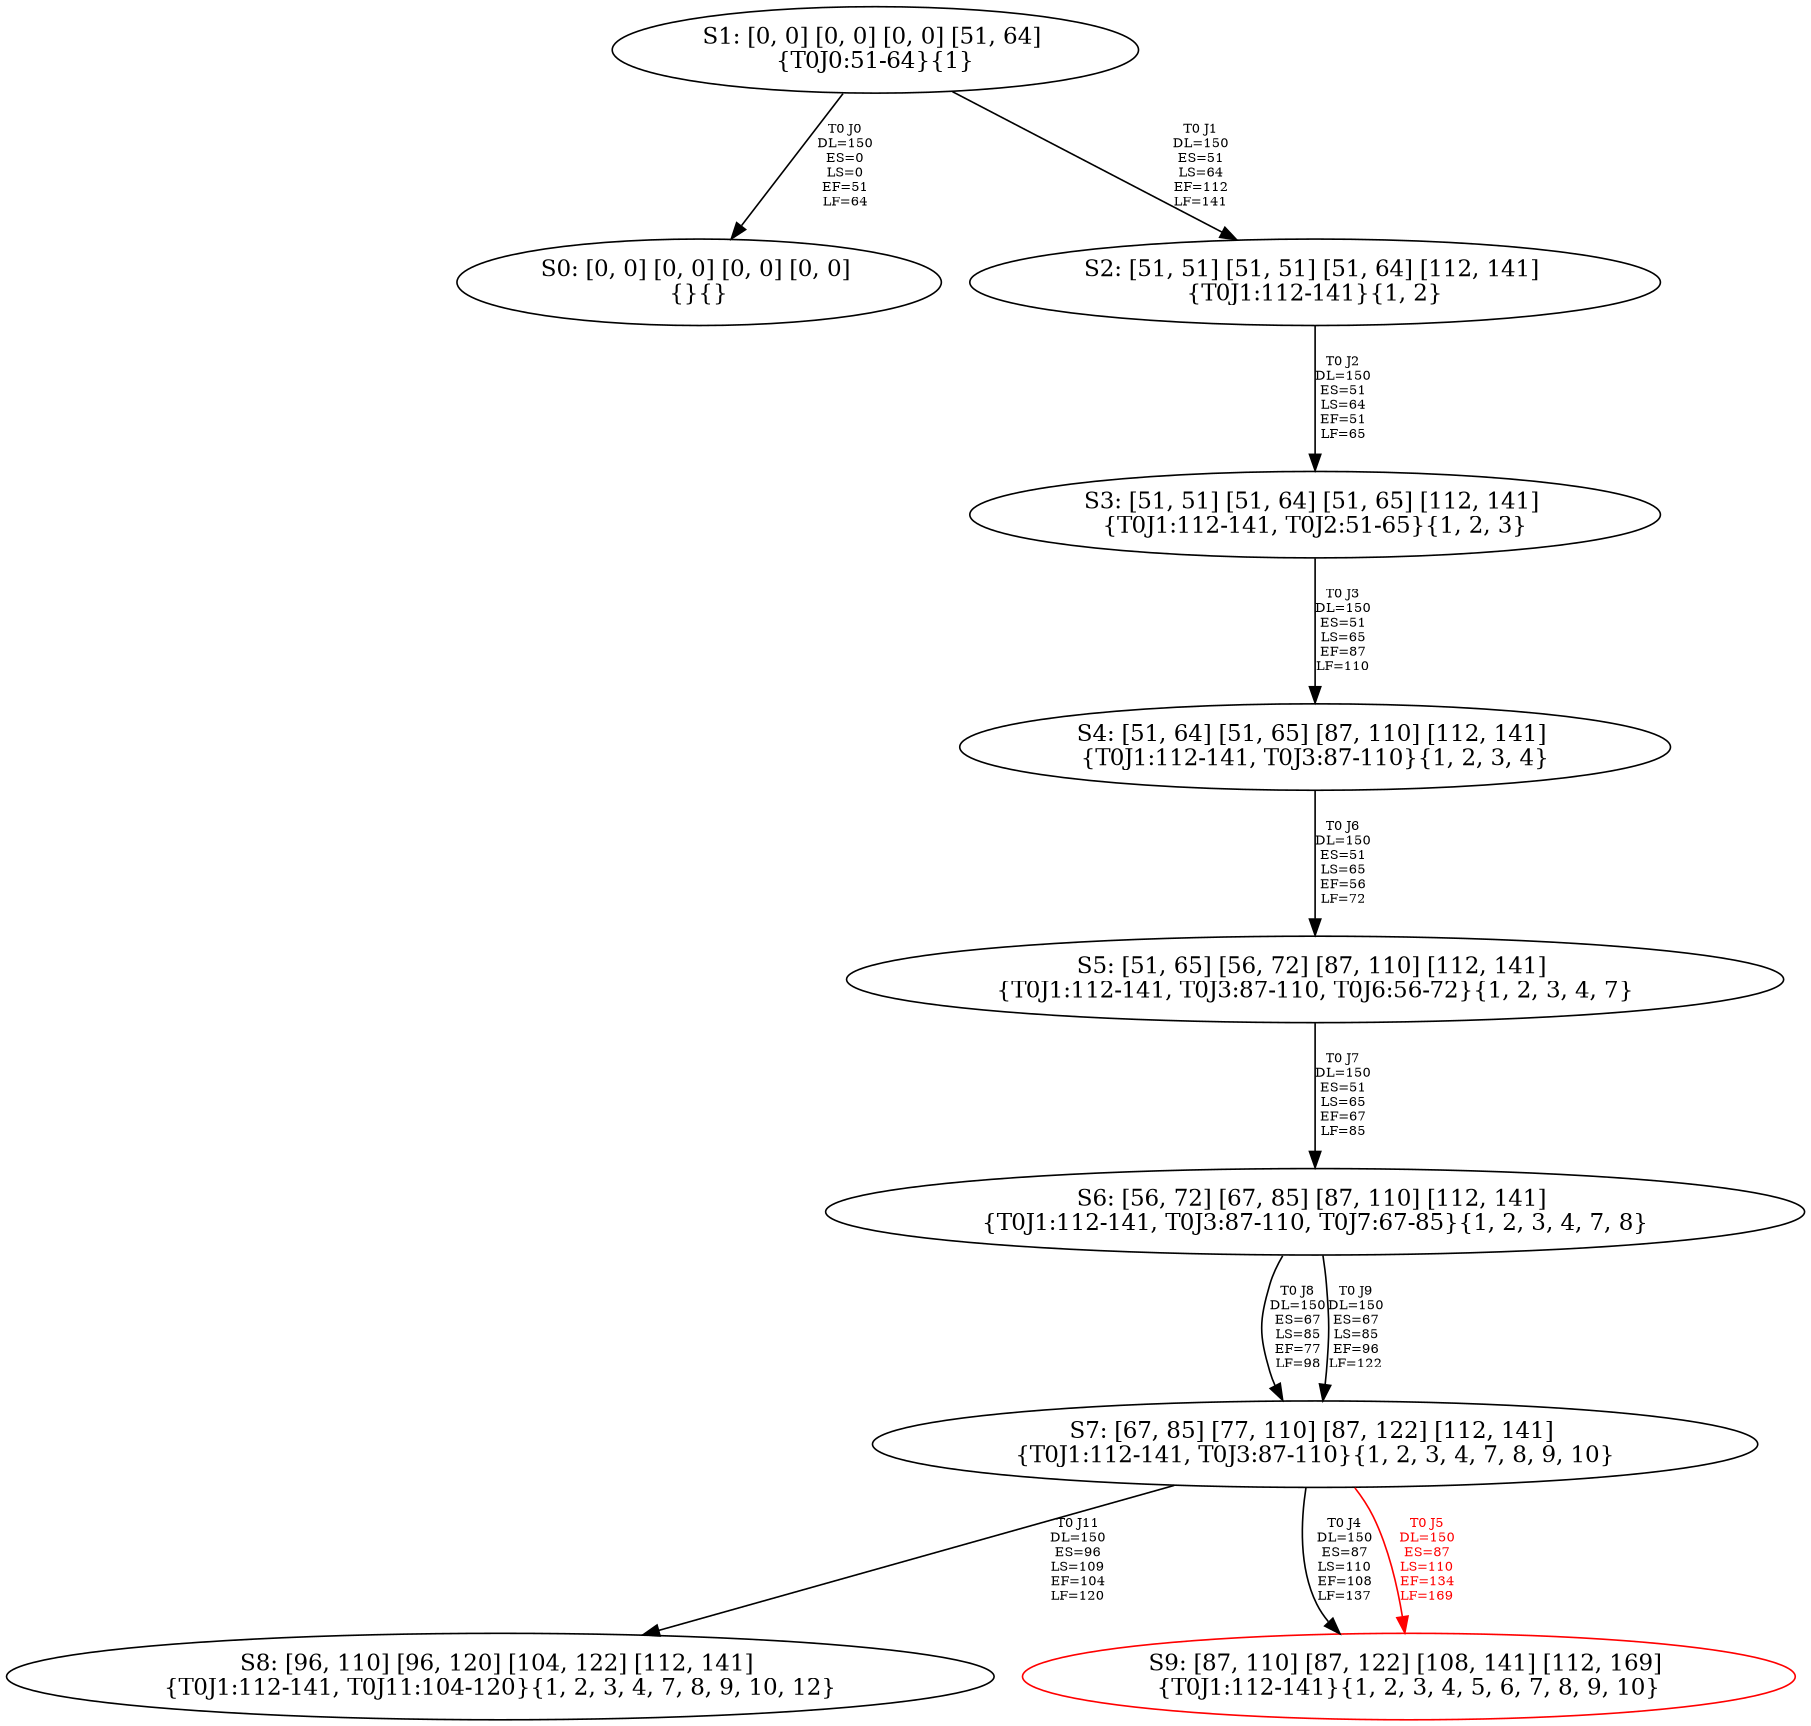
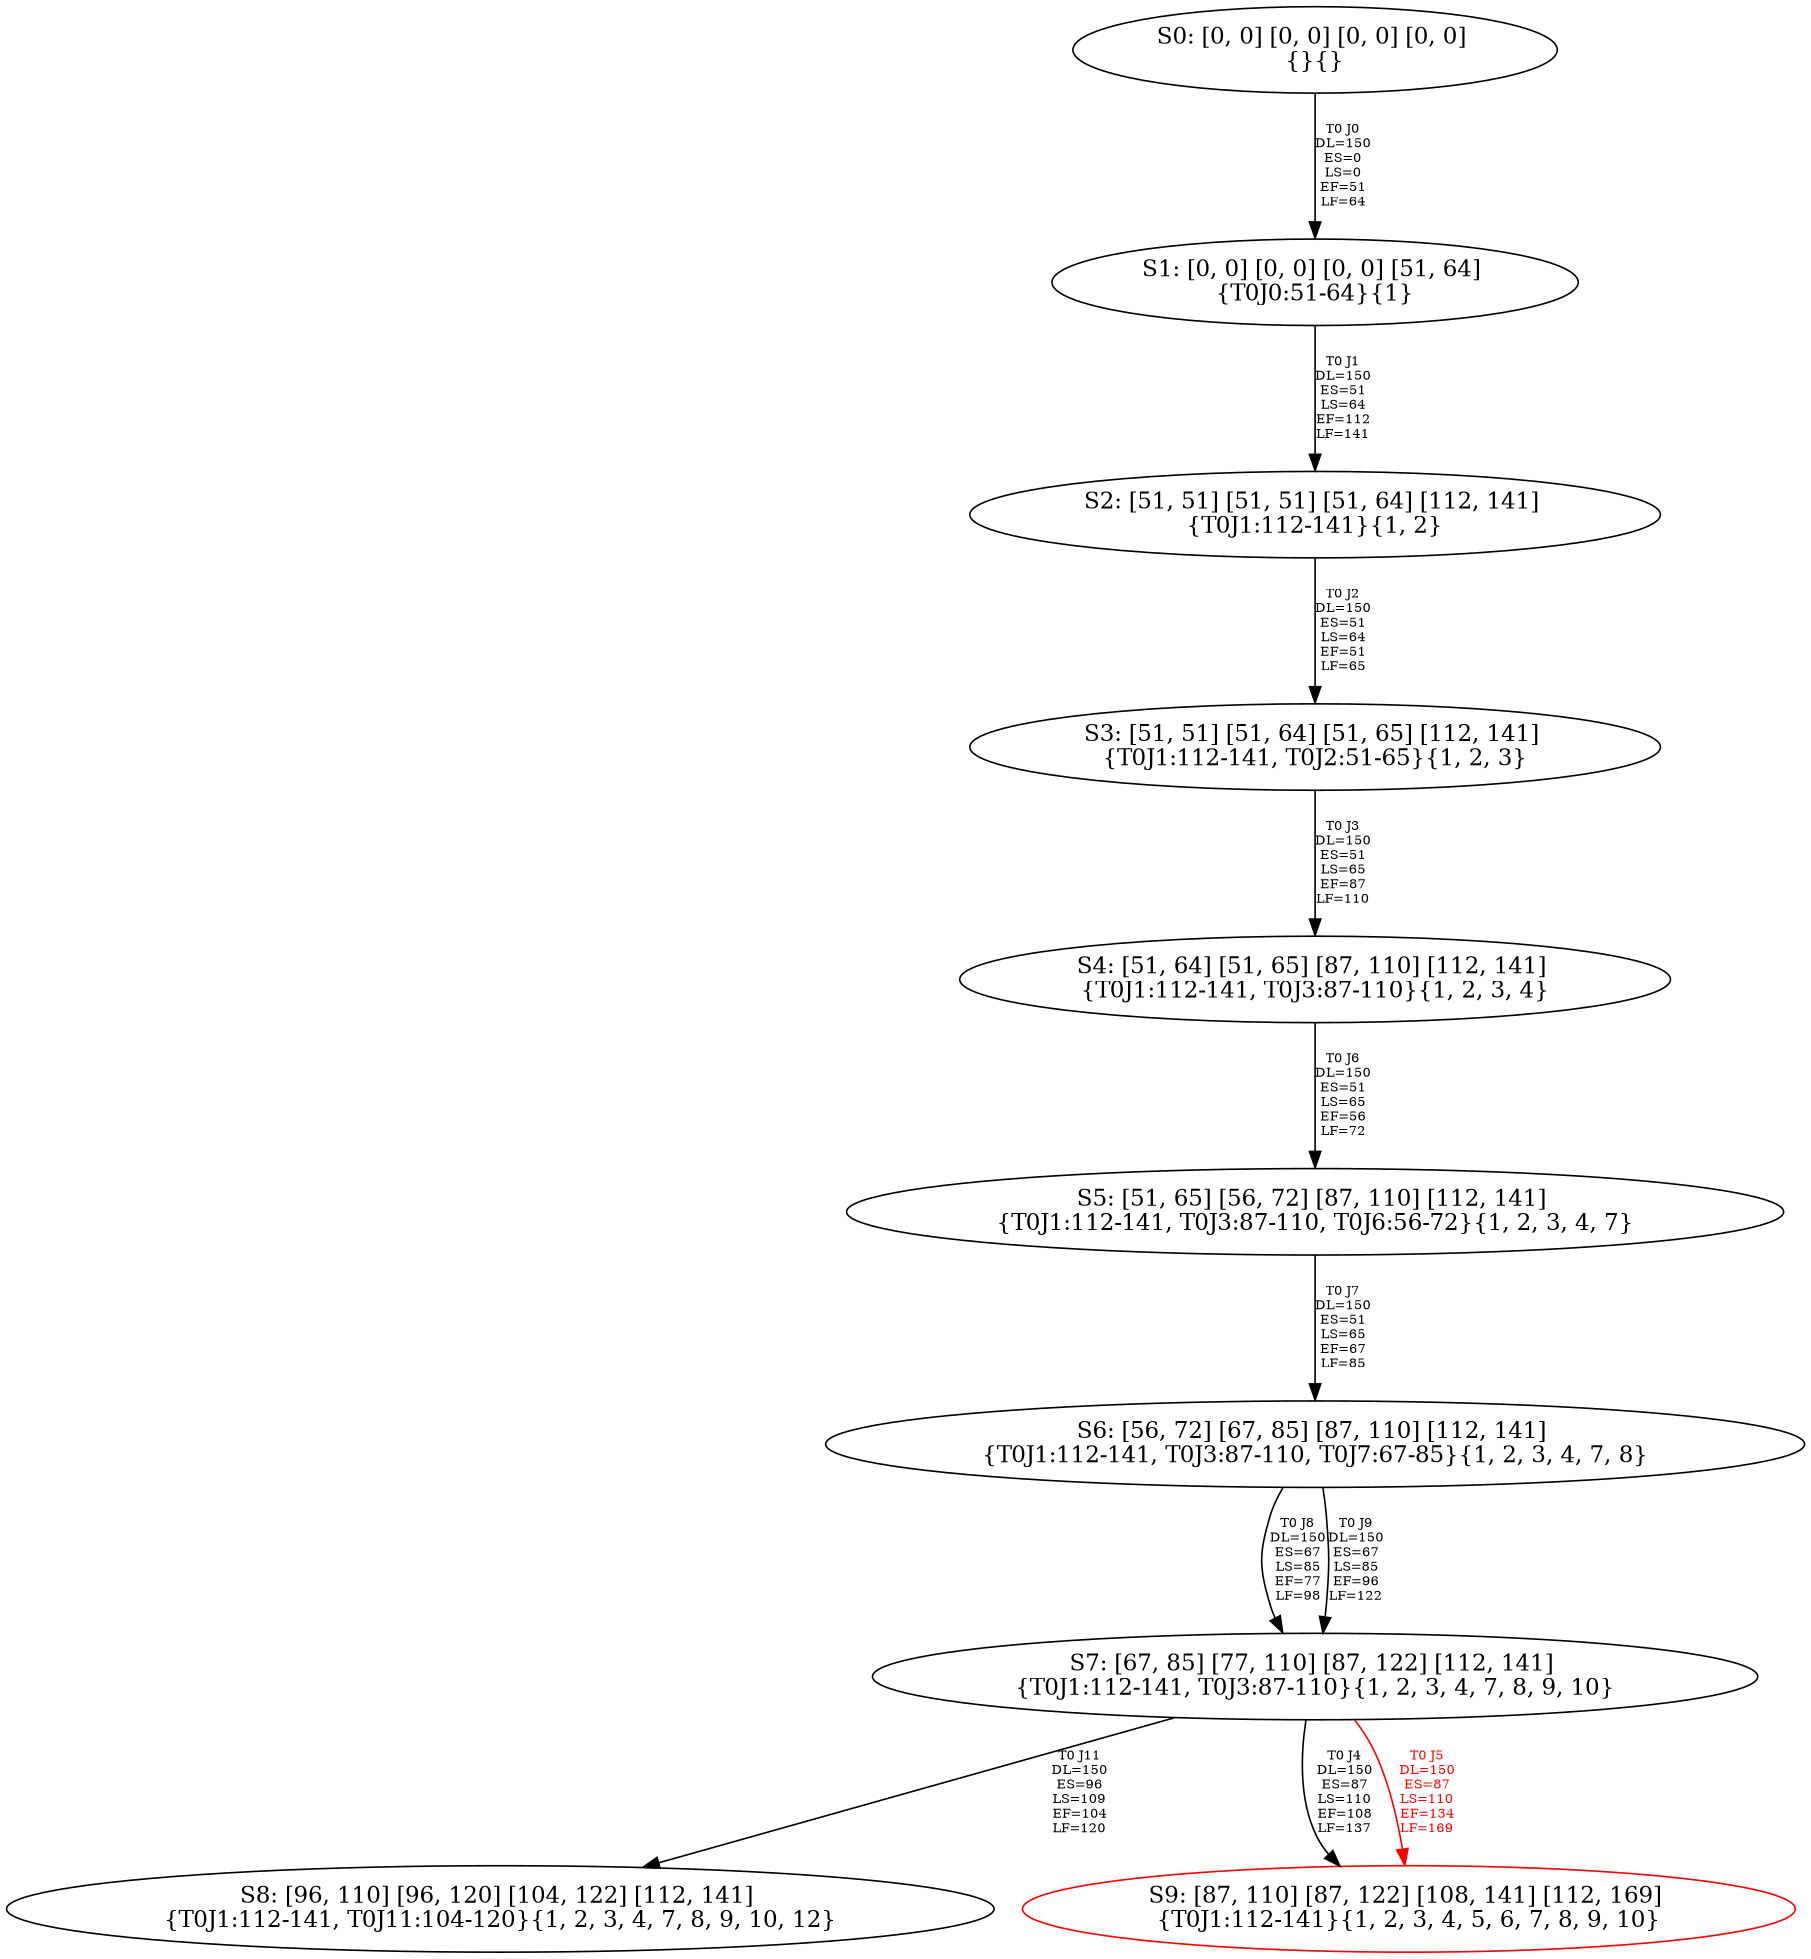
(792, 160) -> (1315, 158)
